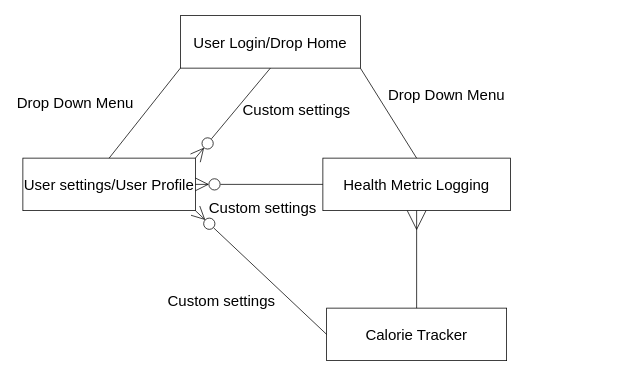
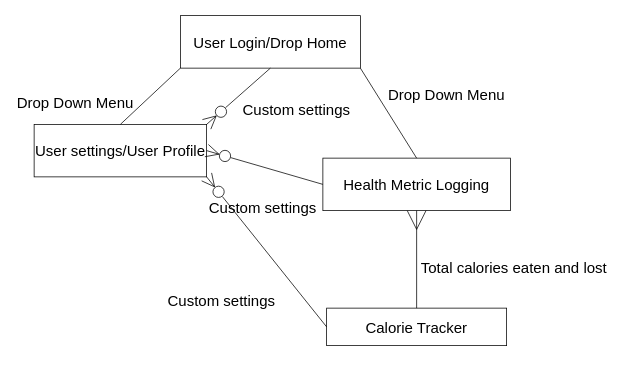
(109, 184) -> (120, 150)
none -> (514, 267)
(417, 334) -> (417, 327)
